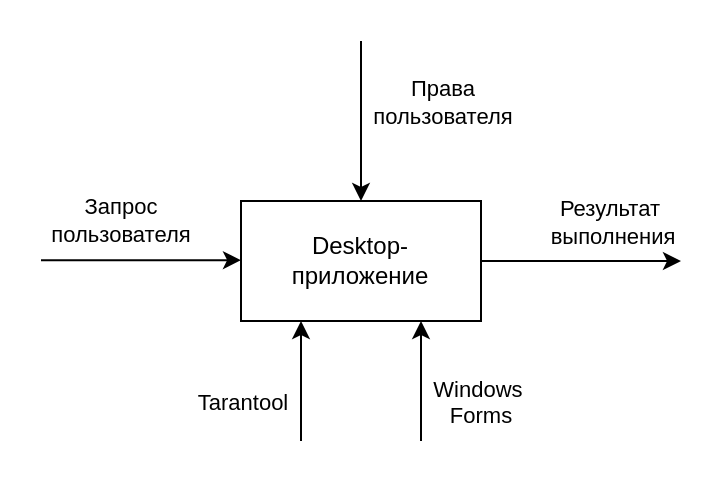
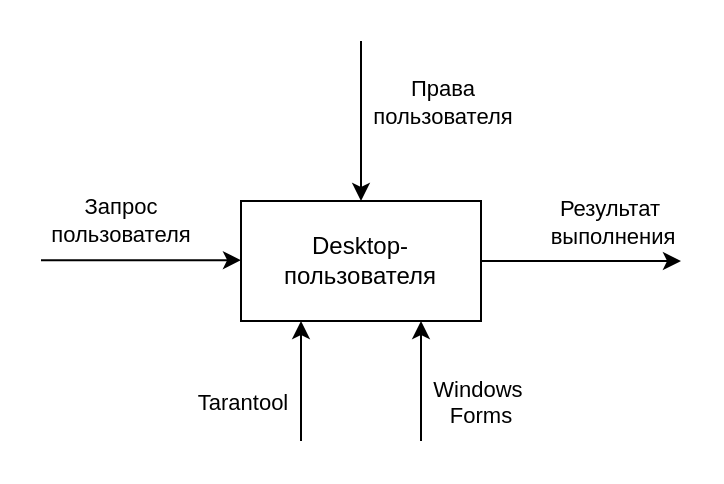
(361, 261) -> (361, 261)
